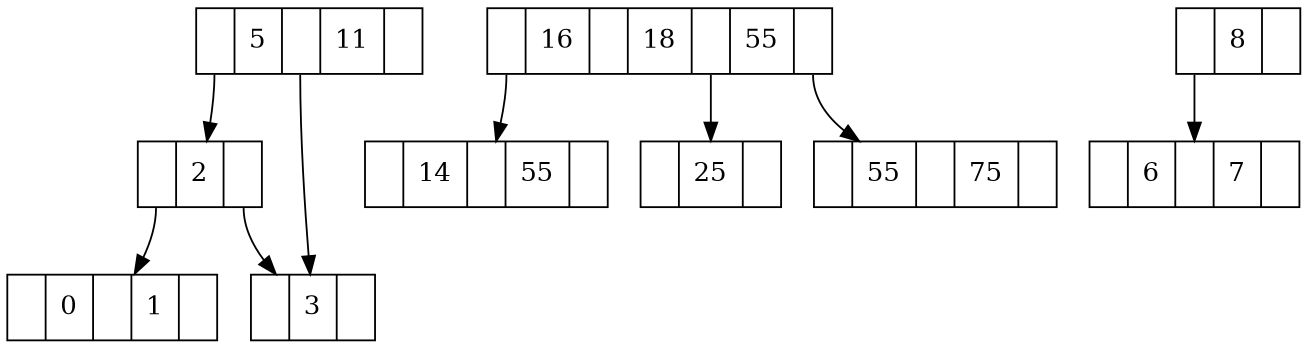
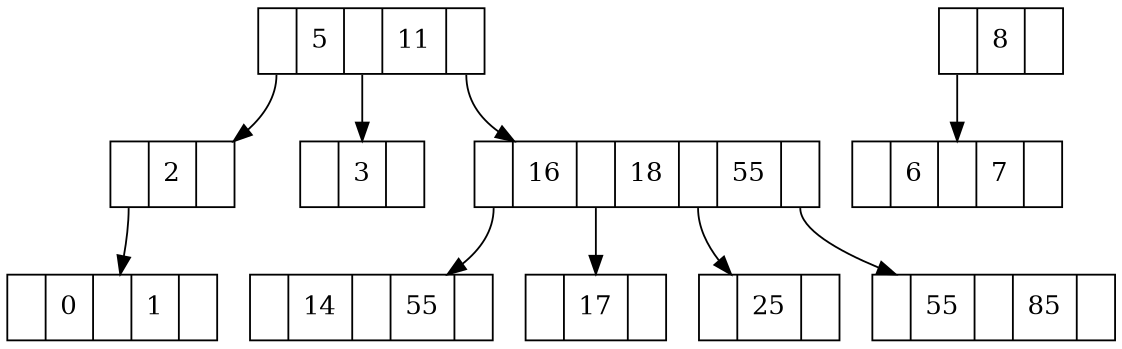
none -> (475, 107)
(986, 173) -> (1045, 307)
(250, 236) -> none
none -> (596, 308)
